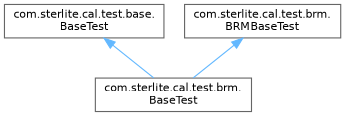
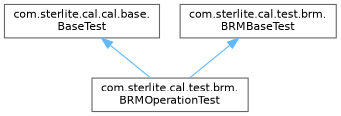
(84, 21) -> (82, 21)
(173, 95) -> (170, 95)
